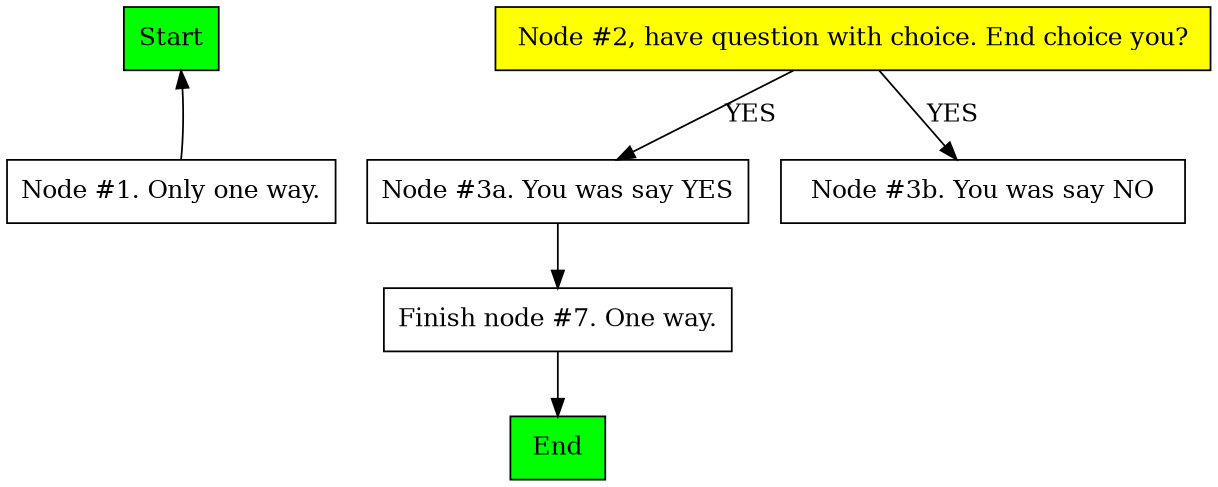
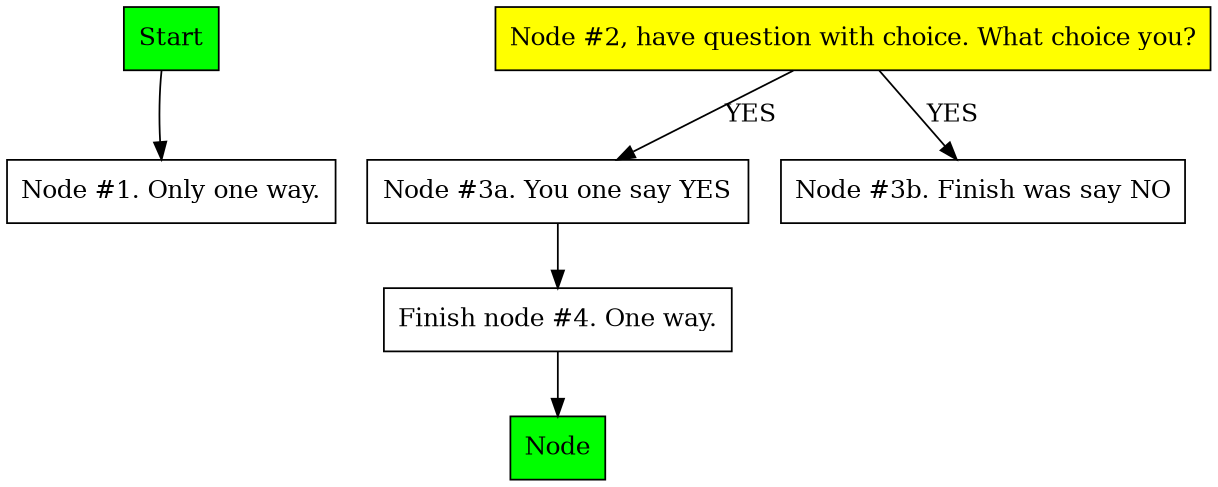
(853, 39) -> (853, 39)
(183, 124) -> (160, 106)
(558, 192) -> (558, 192)
(983, 192) -> (983, 192)
(558, 320) -> (558, 320)
(558, 448) -> (558, 448)
